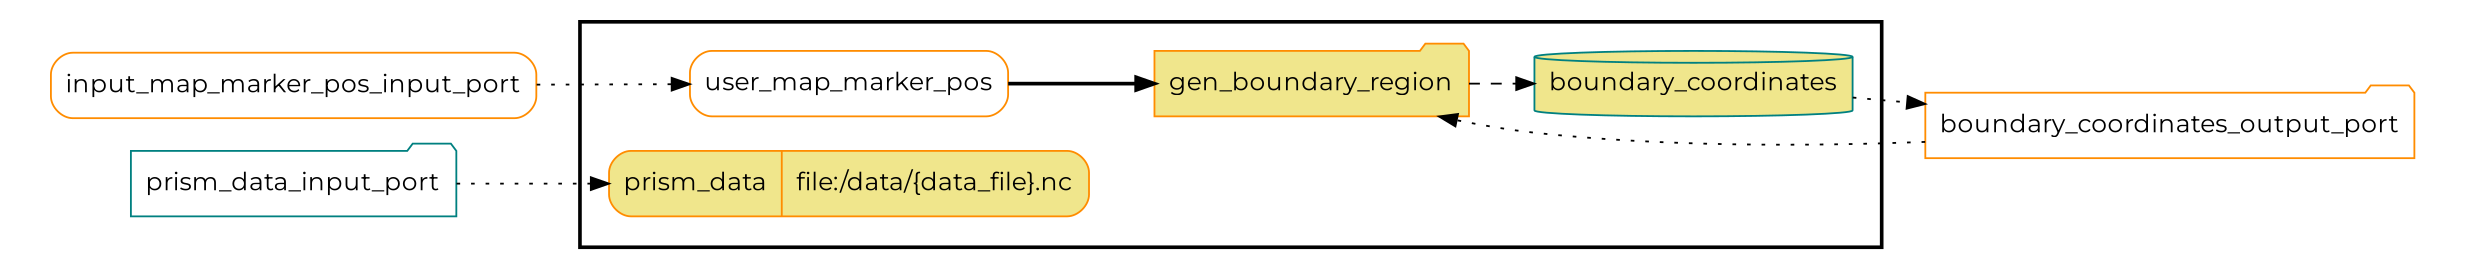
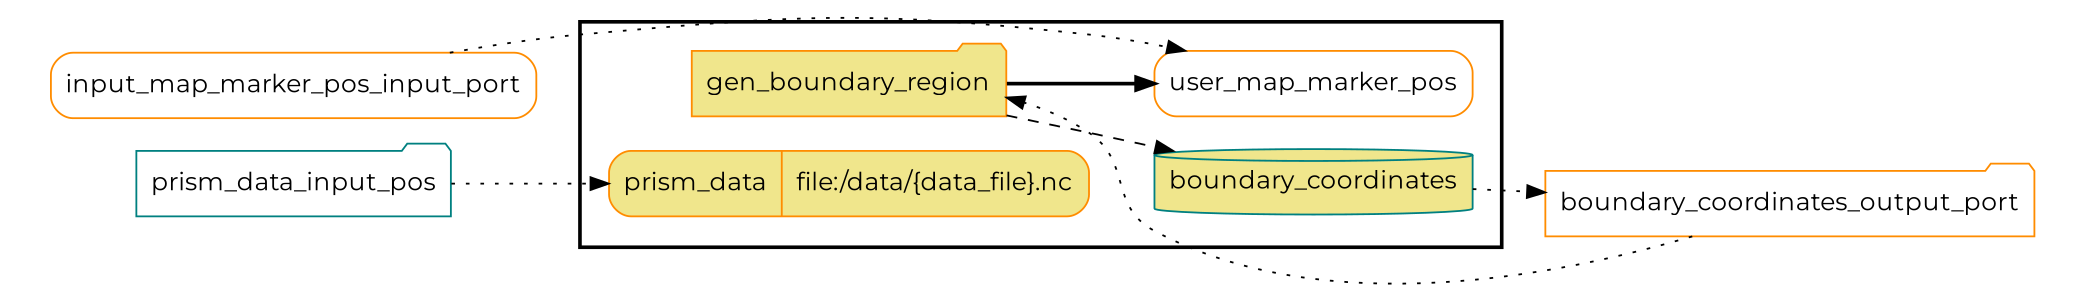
(1072, 84) -> (1071, 84)
(294, 184) -> (294, 184)
